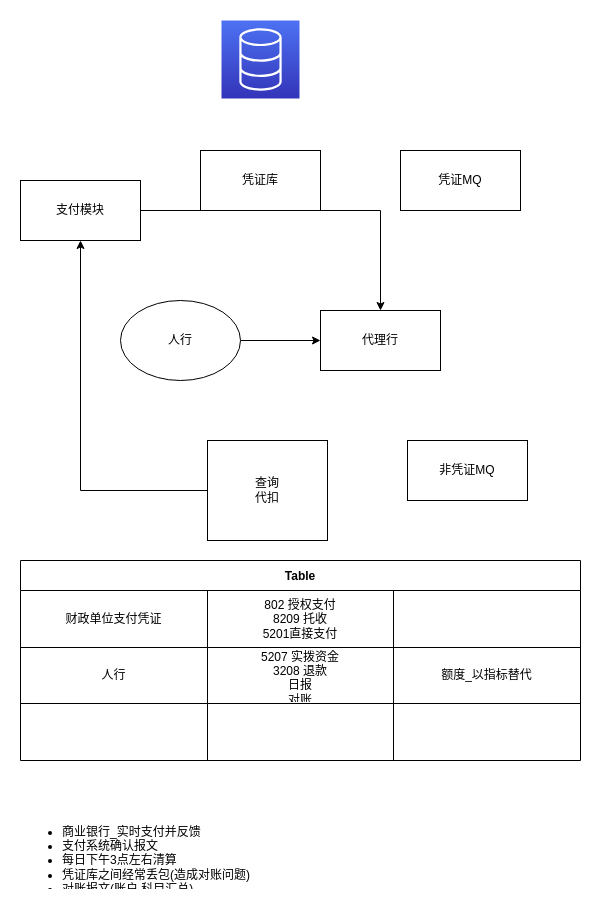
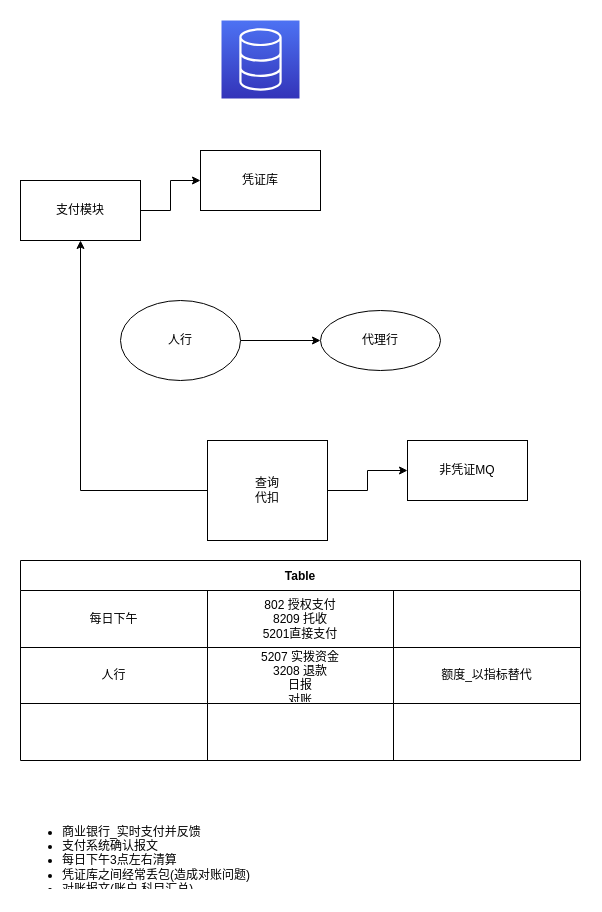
(461, 181) -> none
(381, 227) -> (171, 186)
(381, 341) -> (381, 341)
none -> (368, 485)
(114, 620) -> (114, 620)
